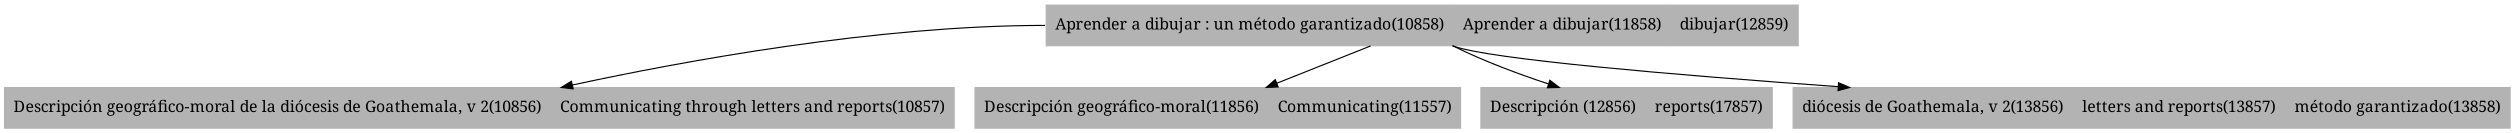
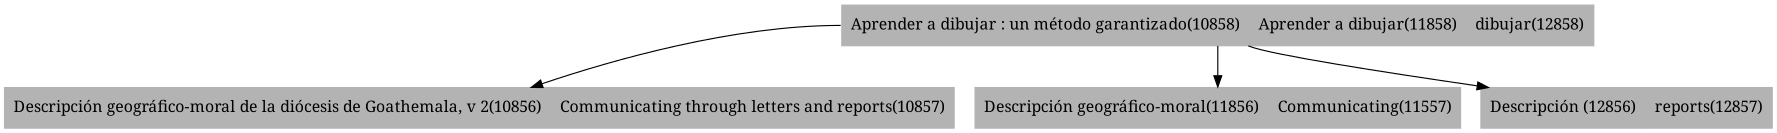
(1734, 25) -> (1530, 25)
(1709, 107) -> (1709, 107)
(2152, 108) -> none
